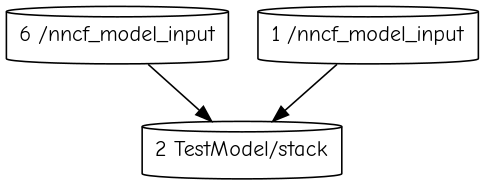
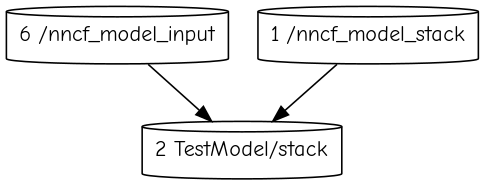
(368, 35) -> (368, 35)
